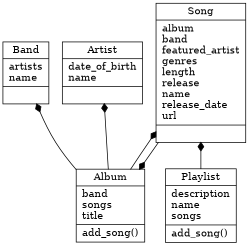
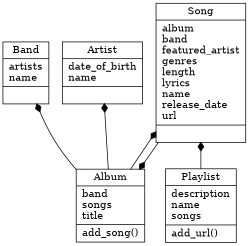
(181, 83) -> (176, 83)
(200, 233) -> (195, 233)
